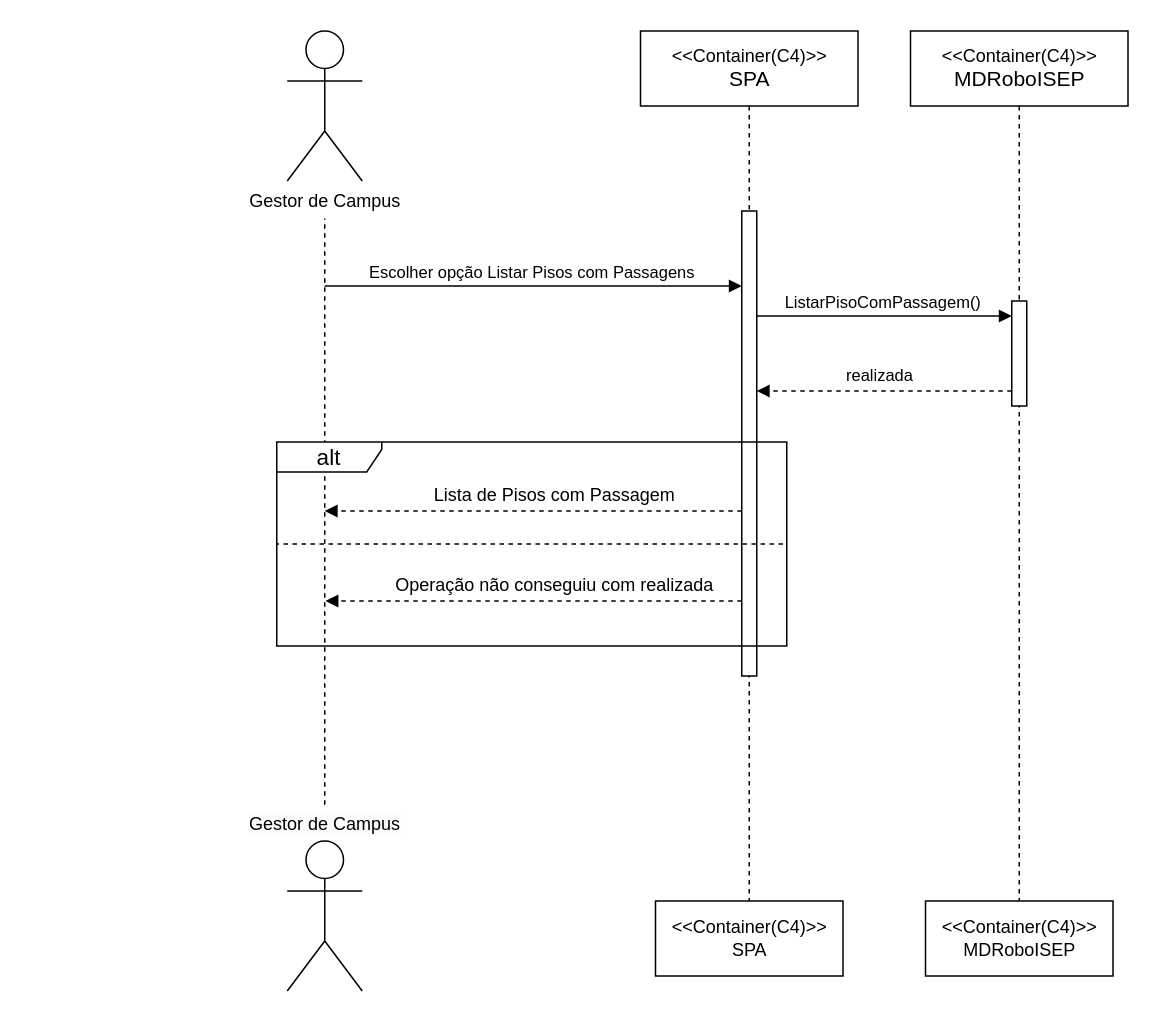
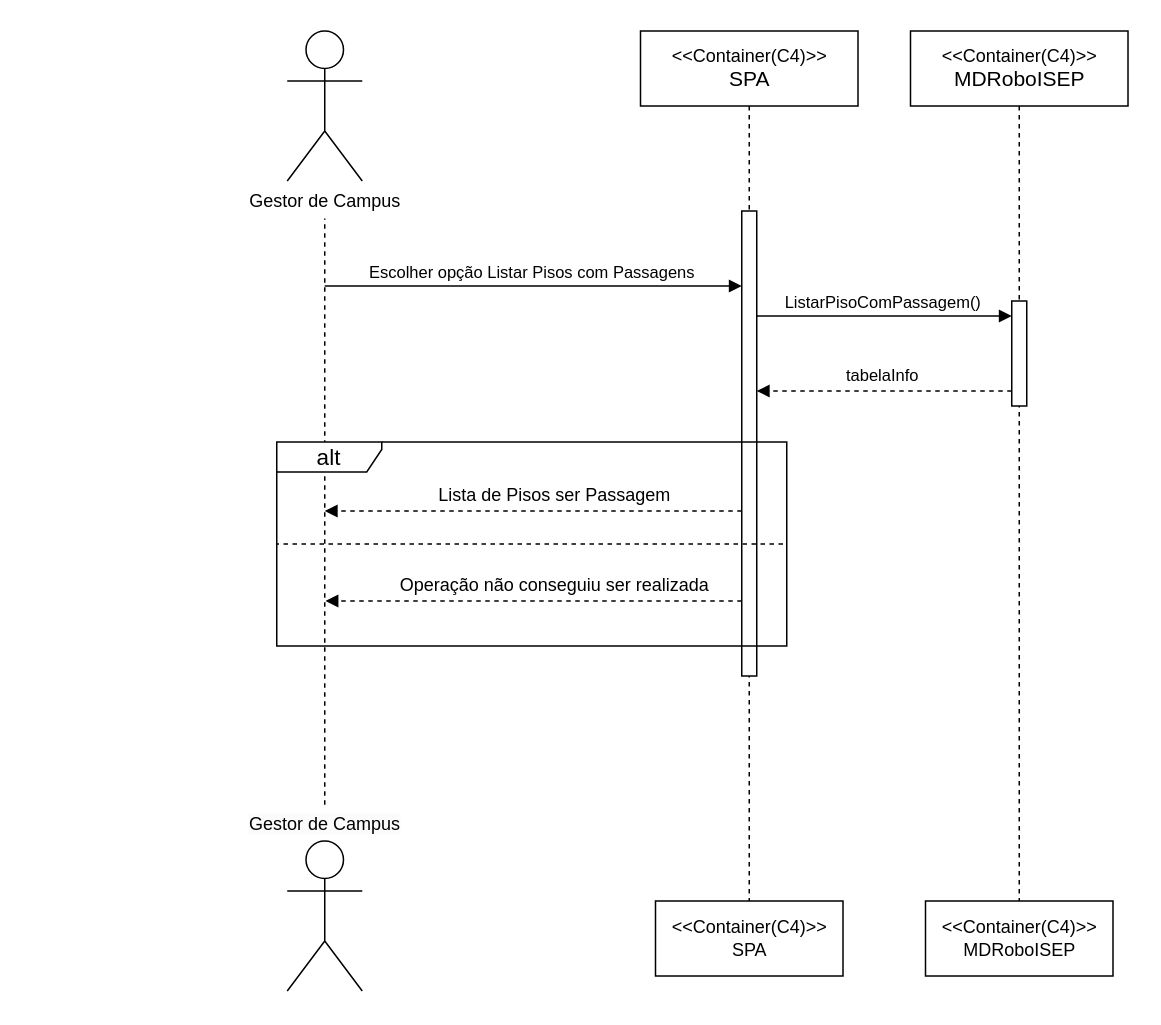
(887, 376) -> (895, 376)
(555, 496) -> (555, 496)
(555, 586) -> (555, 586)
